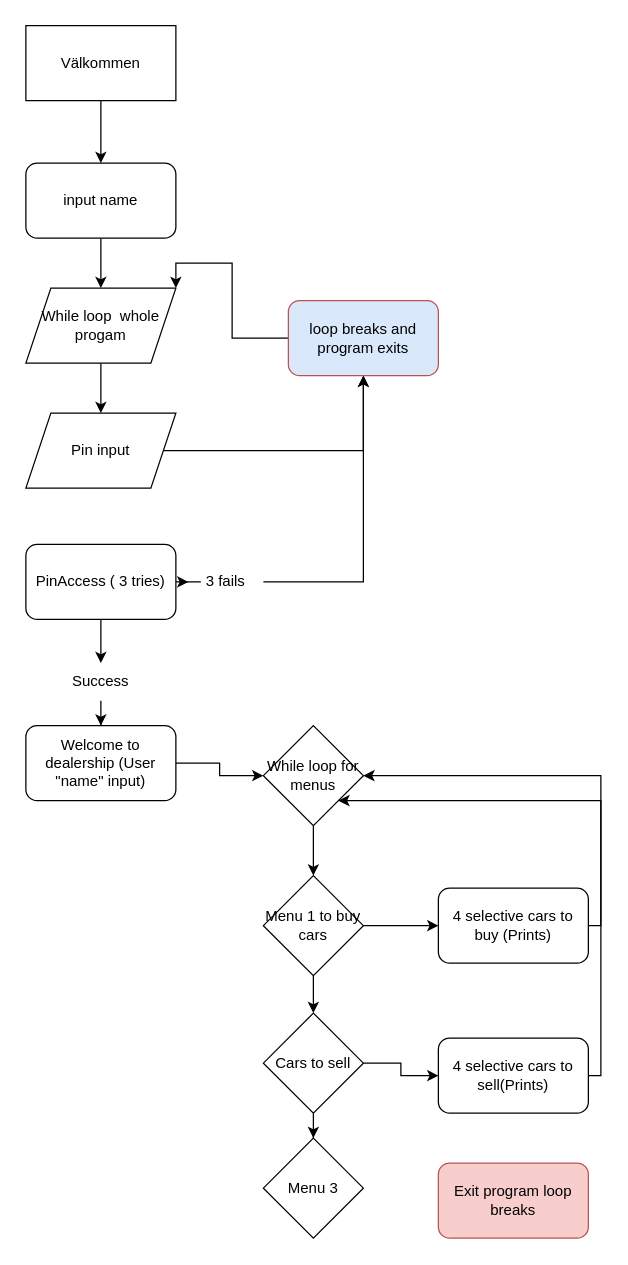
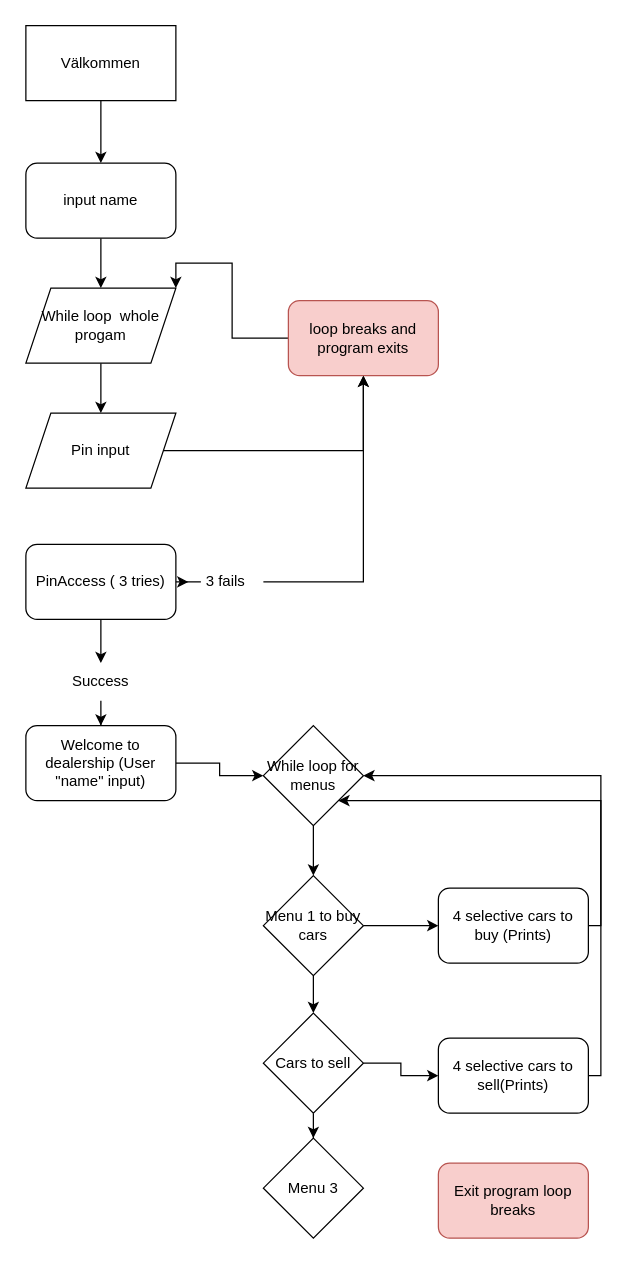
(363, 338) -> (363, 338)
